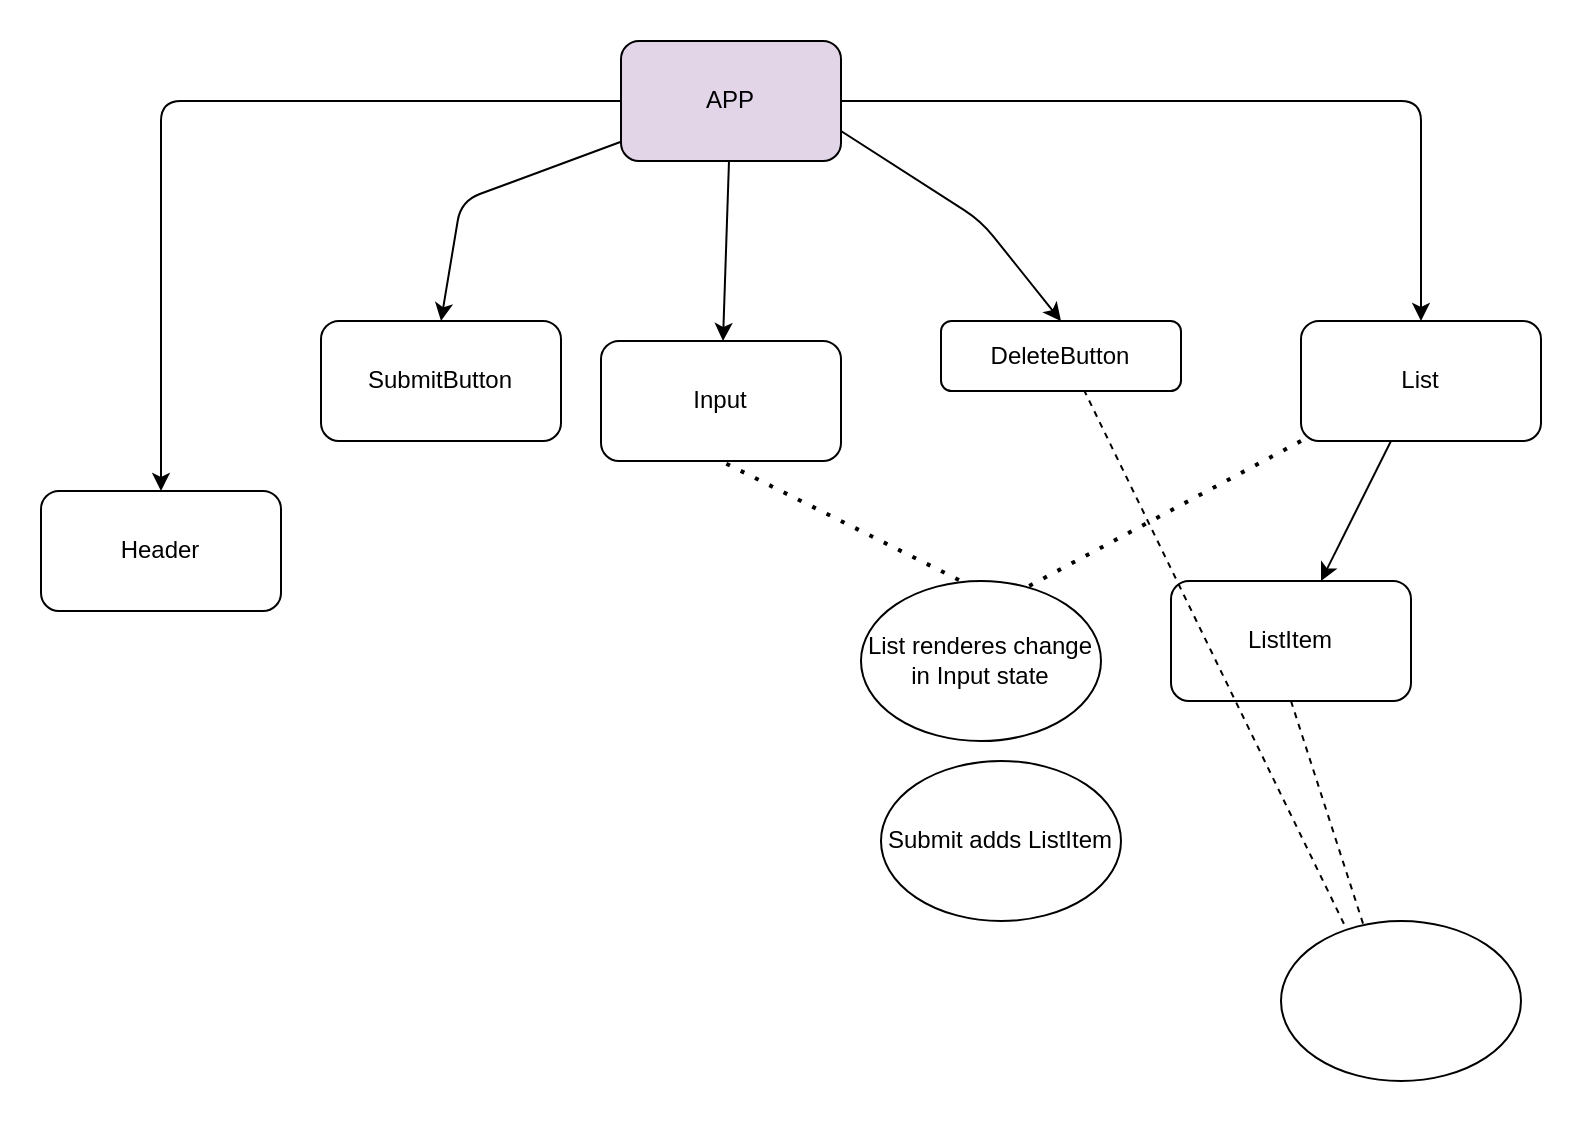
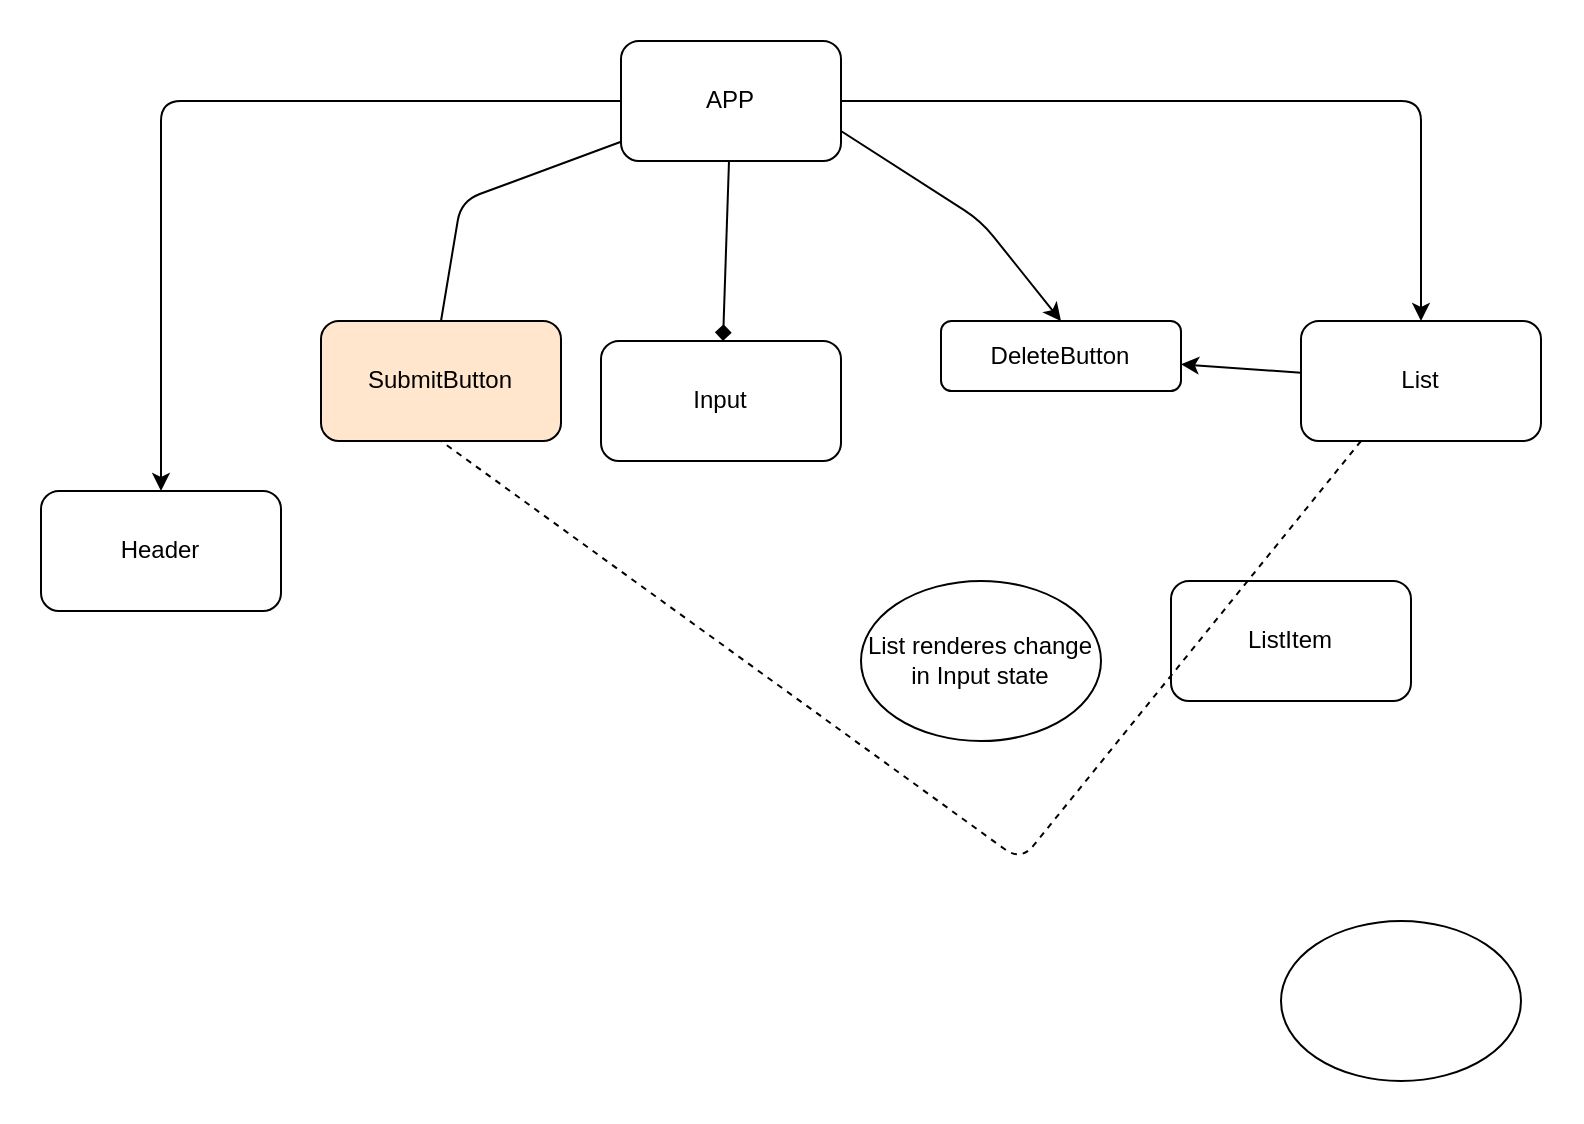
(731, 101) -> (731, 101)
(443, 306) -> (443, 311)
(724, 324) -> (724, 325)
(441, 381) -> (441, 381)
(1359, 505) -> (1248, 369)
(842, 521) -> none
none -> (844, 733)
(1275, 782) -> none
(1001, 841) -> none
